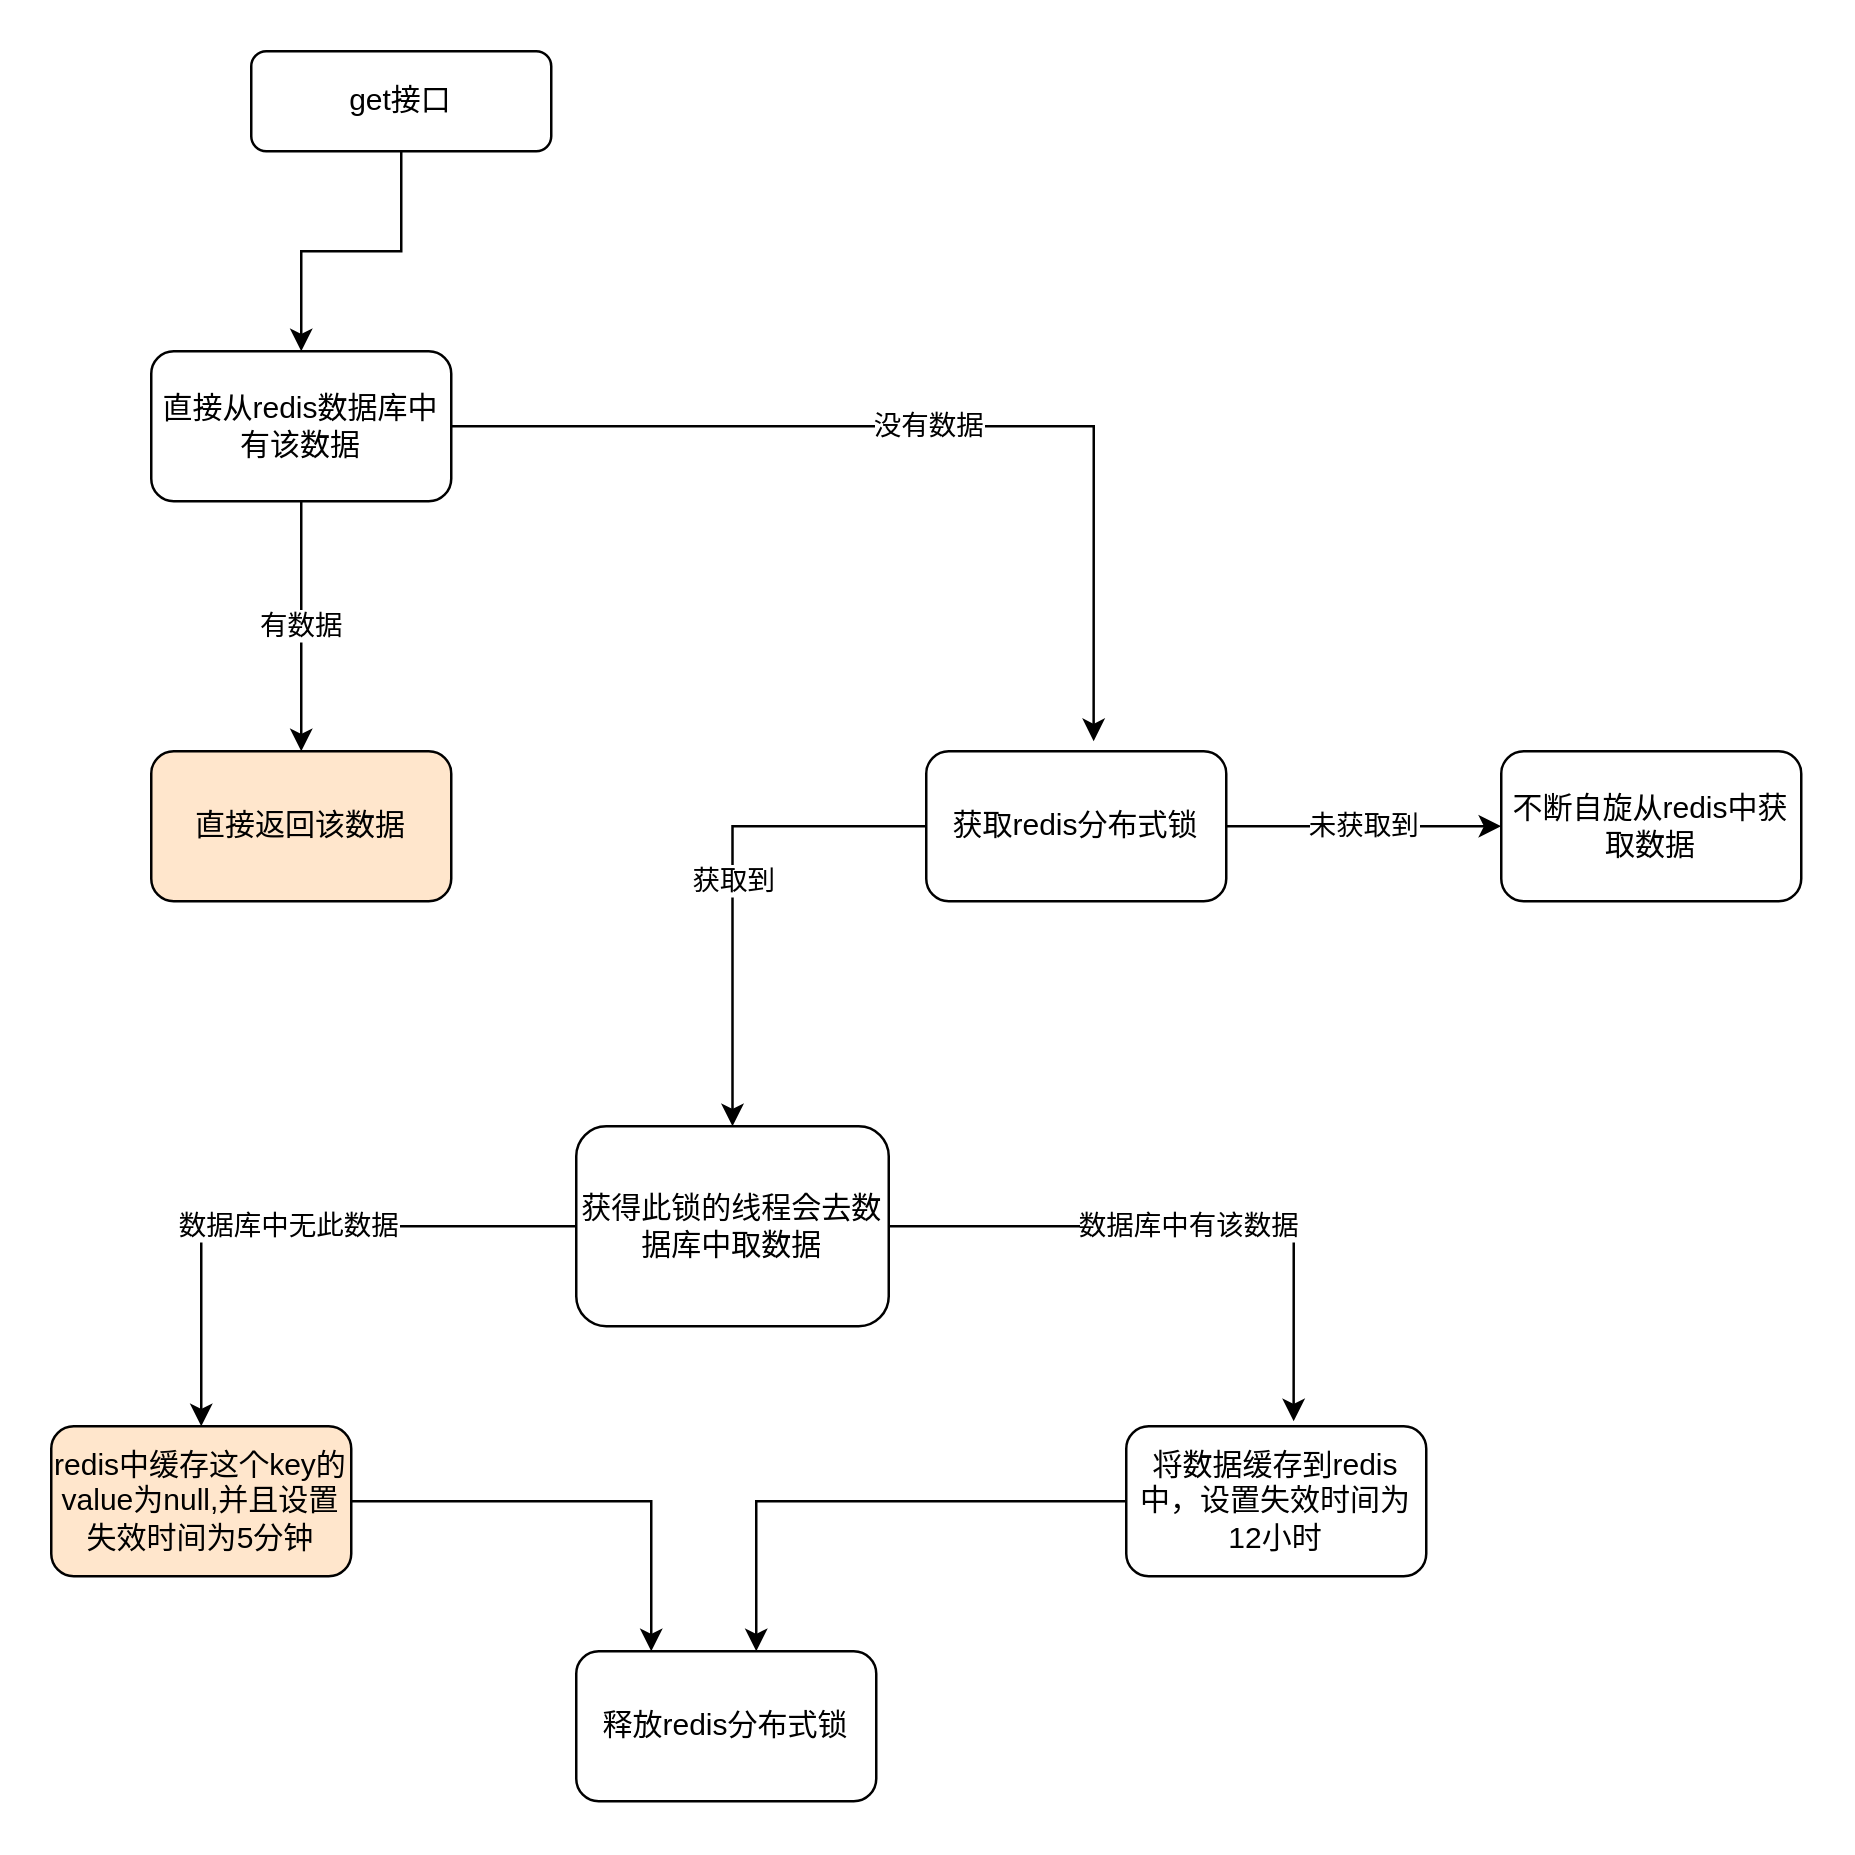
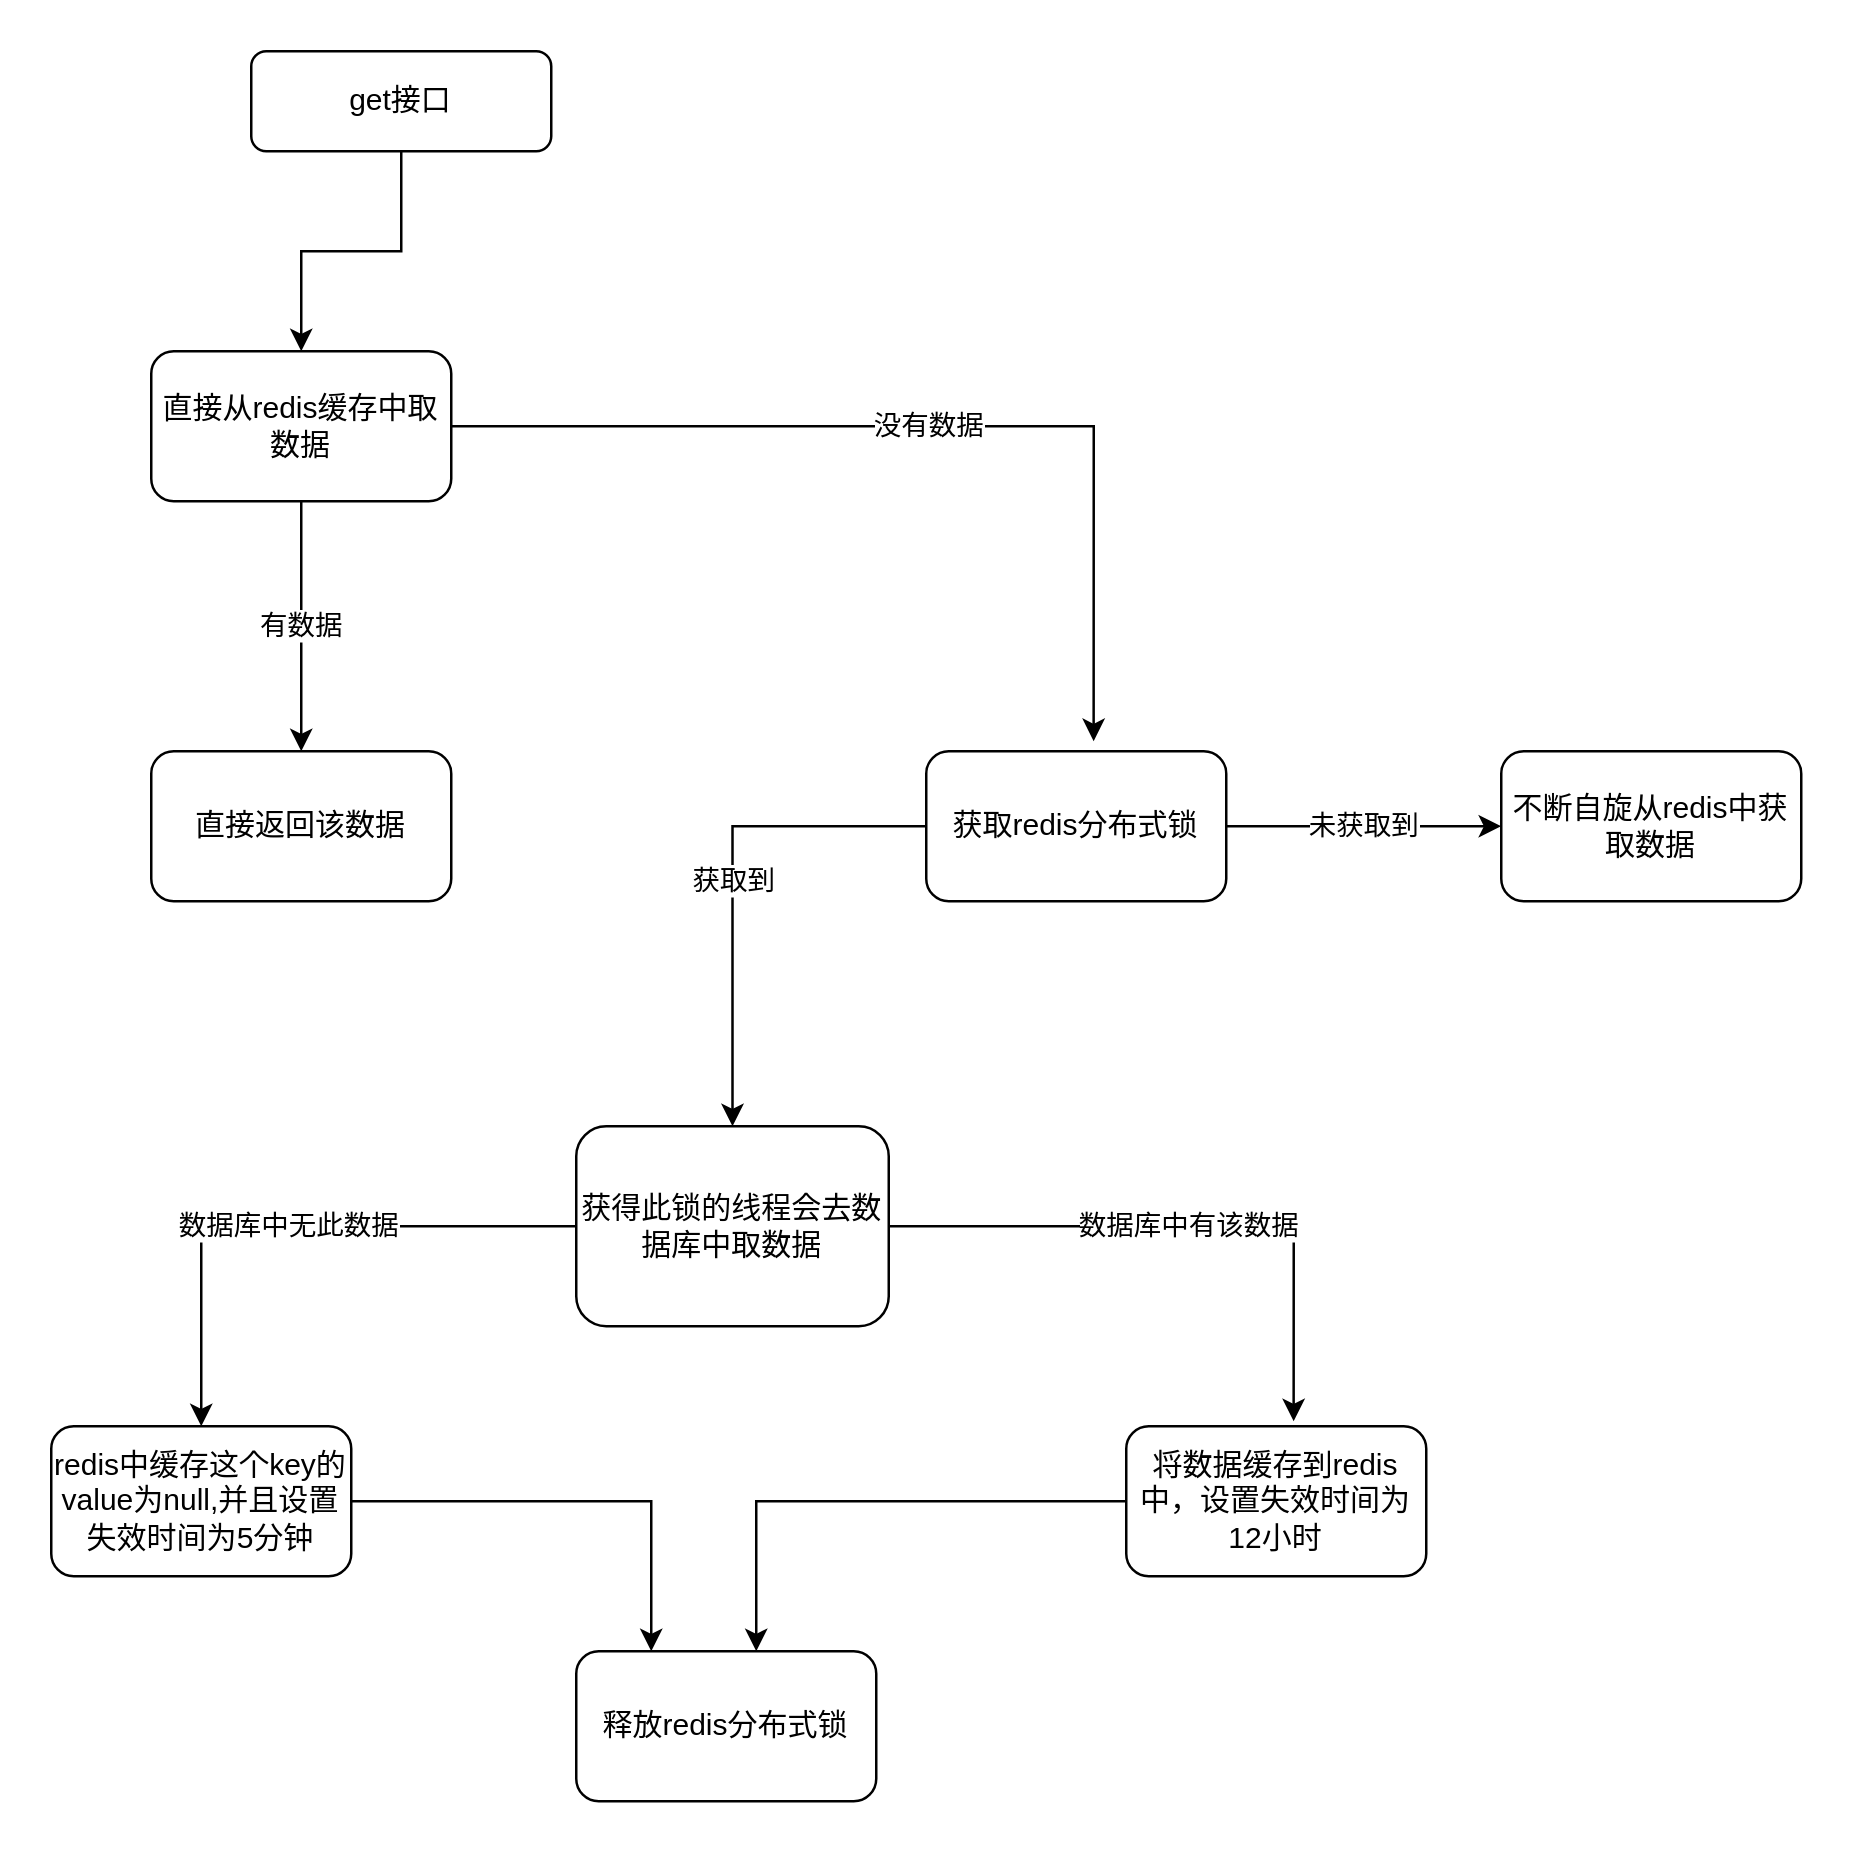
(301, 426) -> (301, 426)
(301, 826) -> (301, 826)
(201, 1501) -> (201, 1501)
